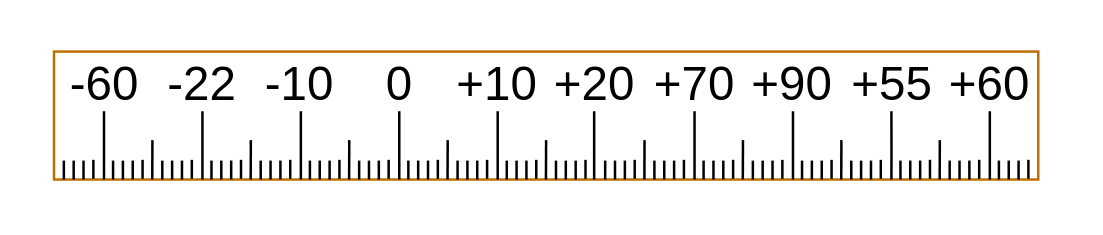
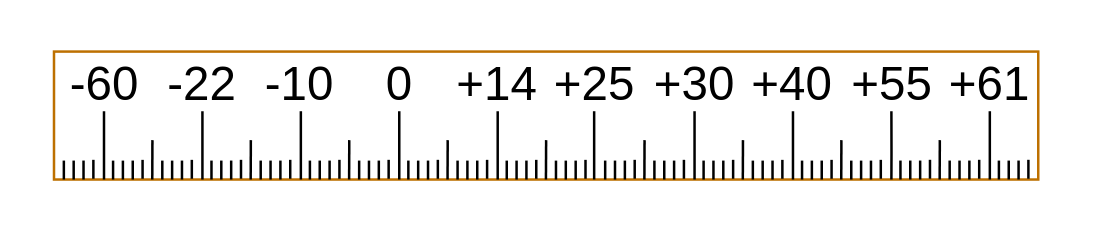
(498, 86) -> (498, 86)
(595, 86) -> (595, 86)
(695, 86) -> (695, 86)
(793, 86) -> (793, 86)
(990, 86) -> (990, 86)
